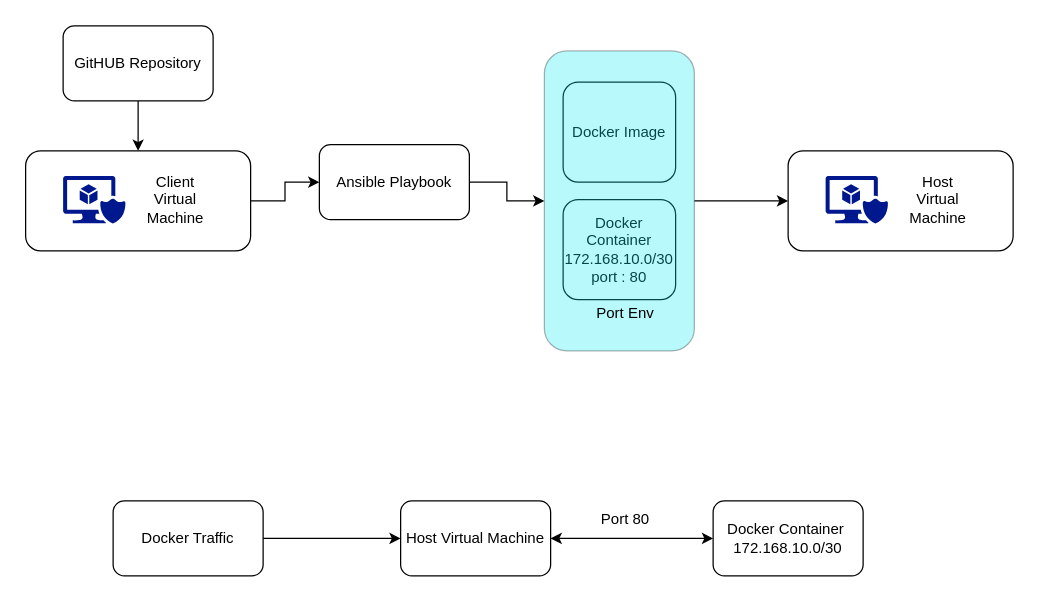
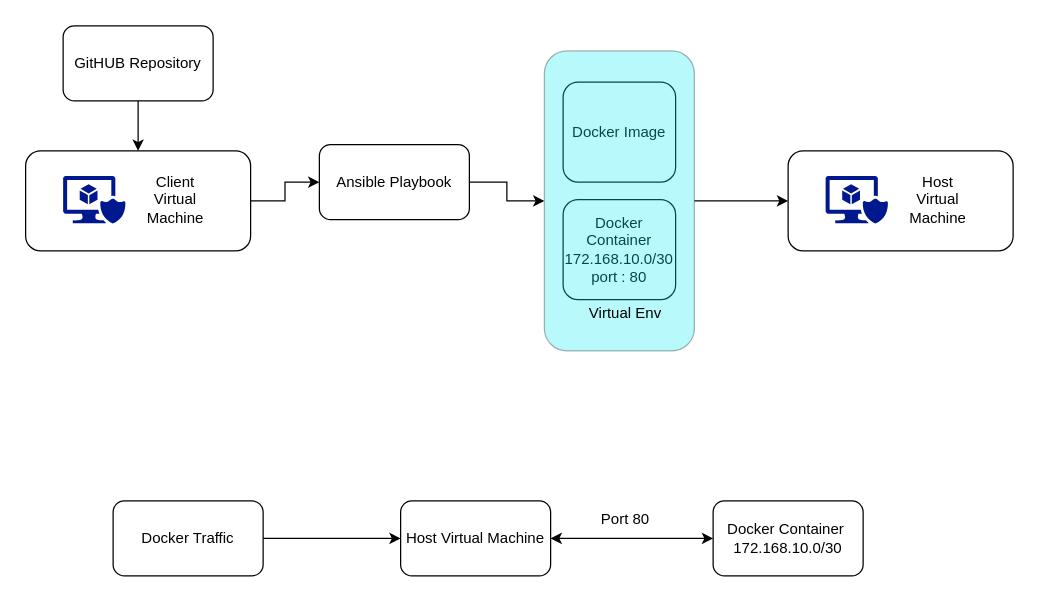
(626, 313) -> (626, 313)
